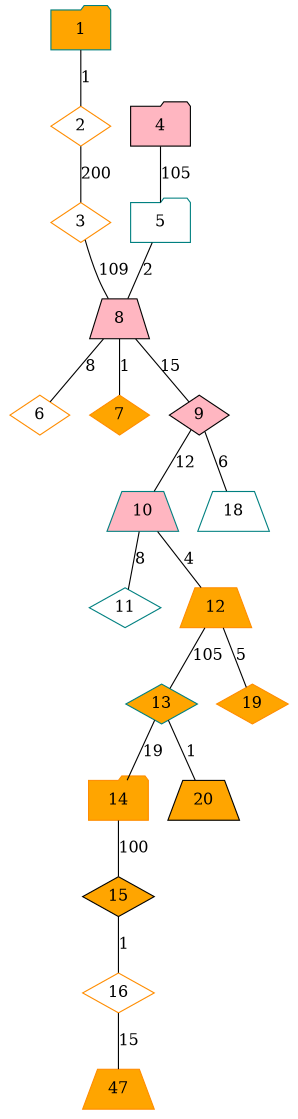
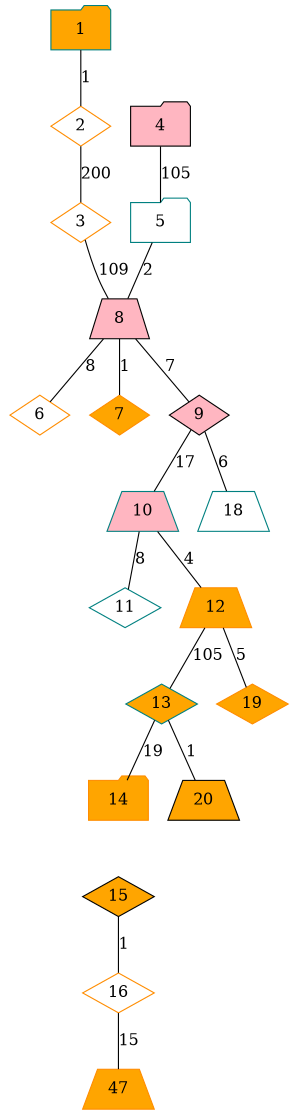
(170, 367) -> (170, 367)
(185, 463) -> (185, 463)
(118, 848) -> none
